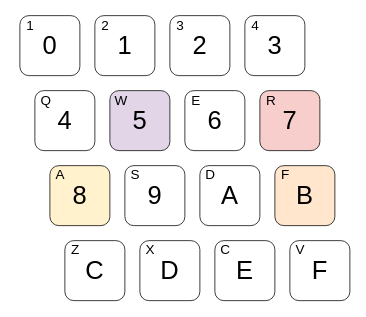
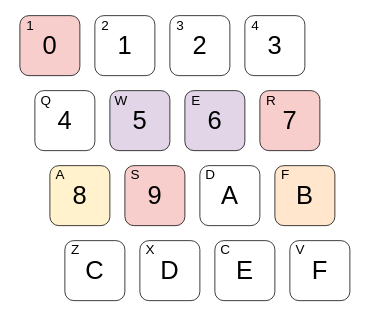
(50, 45) -> (50, 45)
(215, 120) -> (215, 120)
(155, 195) -> (155, 195)
